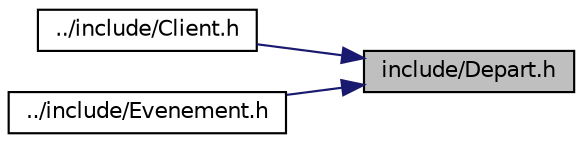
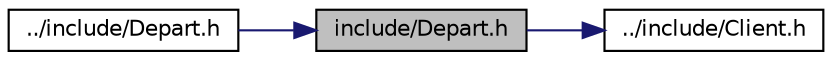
(299, 50) -> (555, 30)
(147, 113) -> (123, 30)
